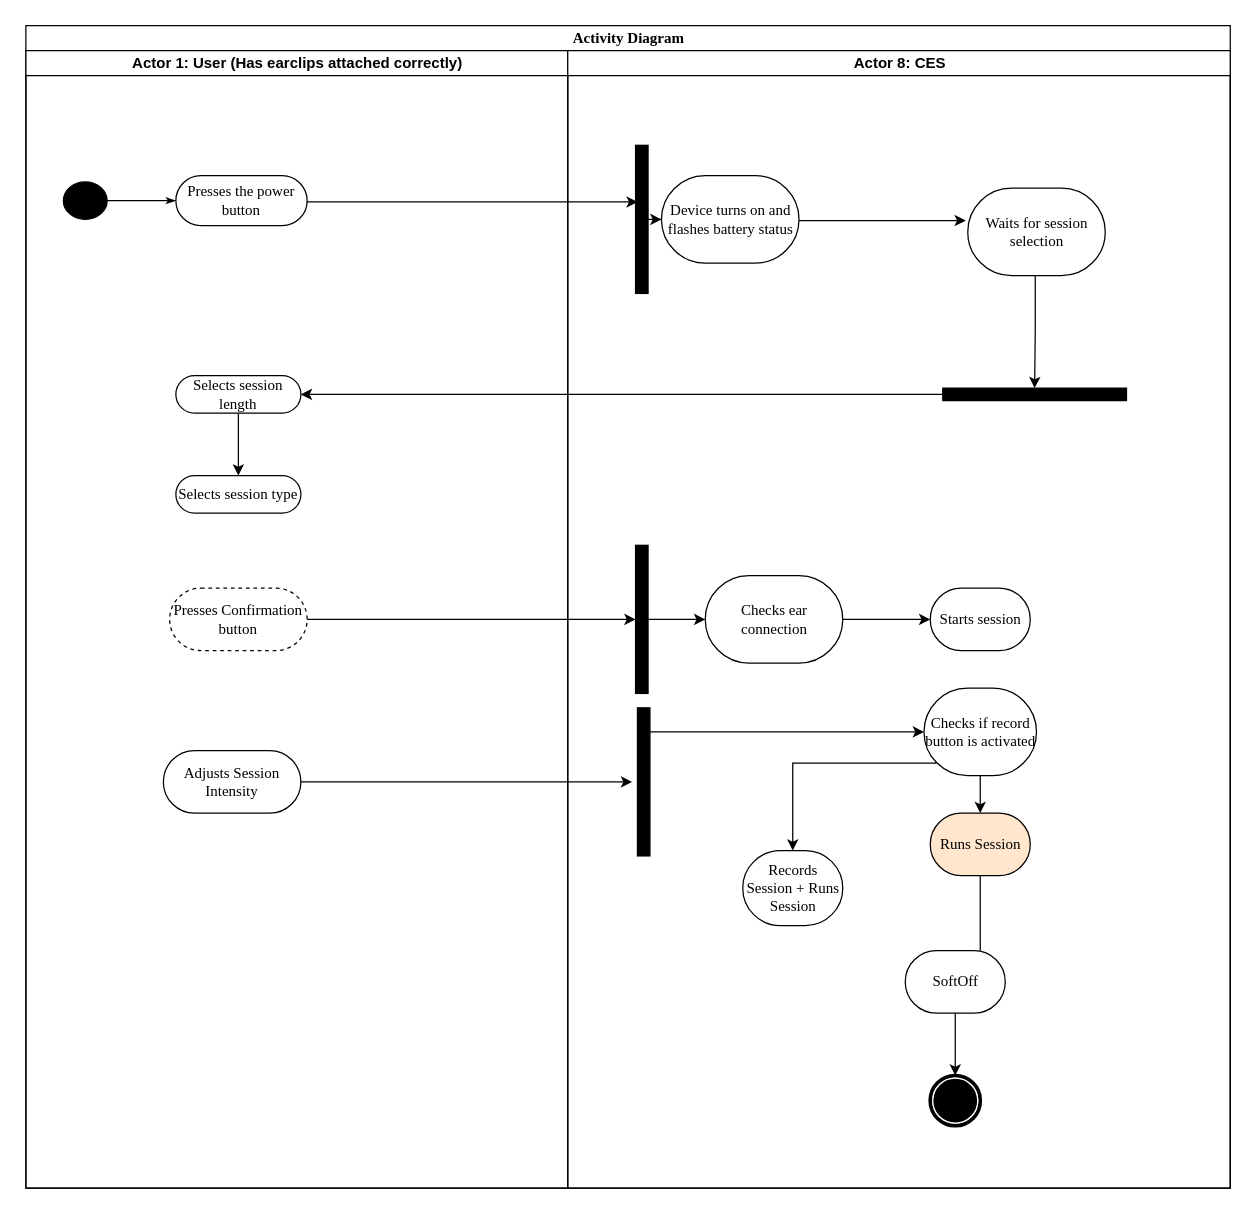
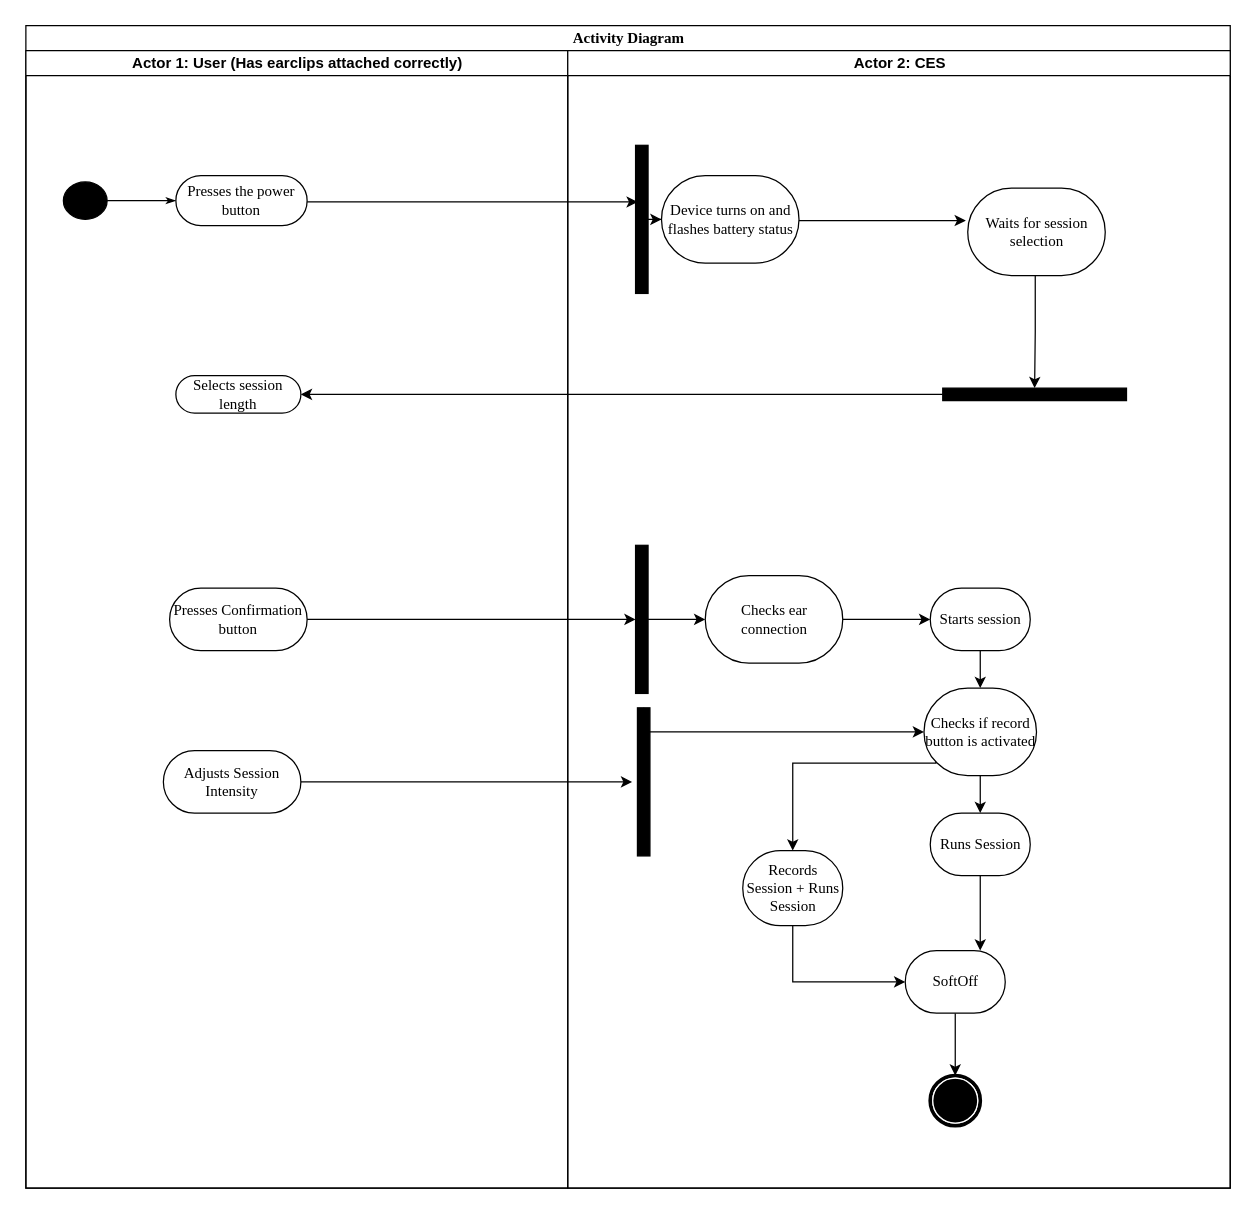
(900, 63) -> (900, 63)
(238, 440) -> none
(238, 494) -> none
(238, 619) -> (238, 619)
none -> (980, 674)
(980, 844) -> (980, 844)
(980, 944) -> (980, 941)
none -> (817, 982)
